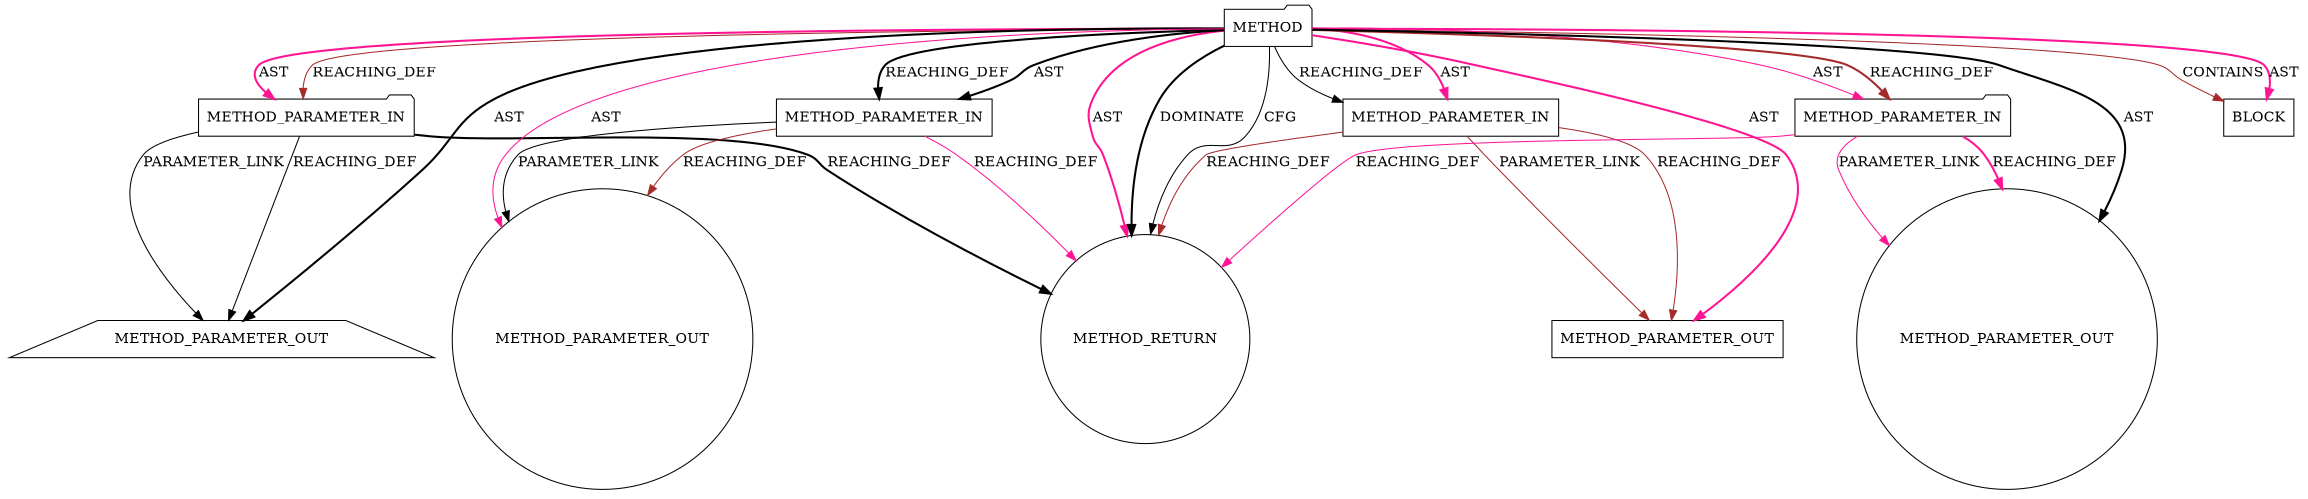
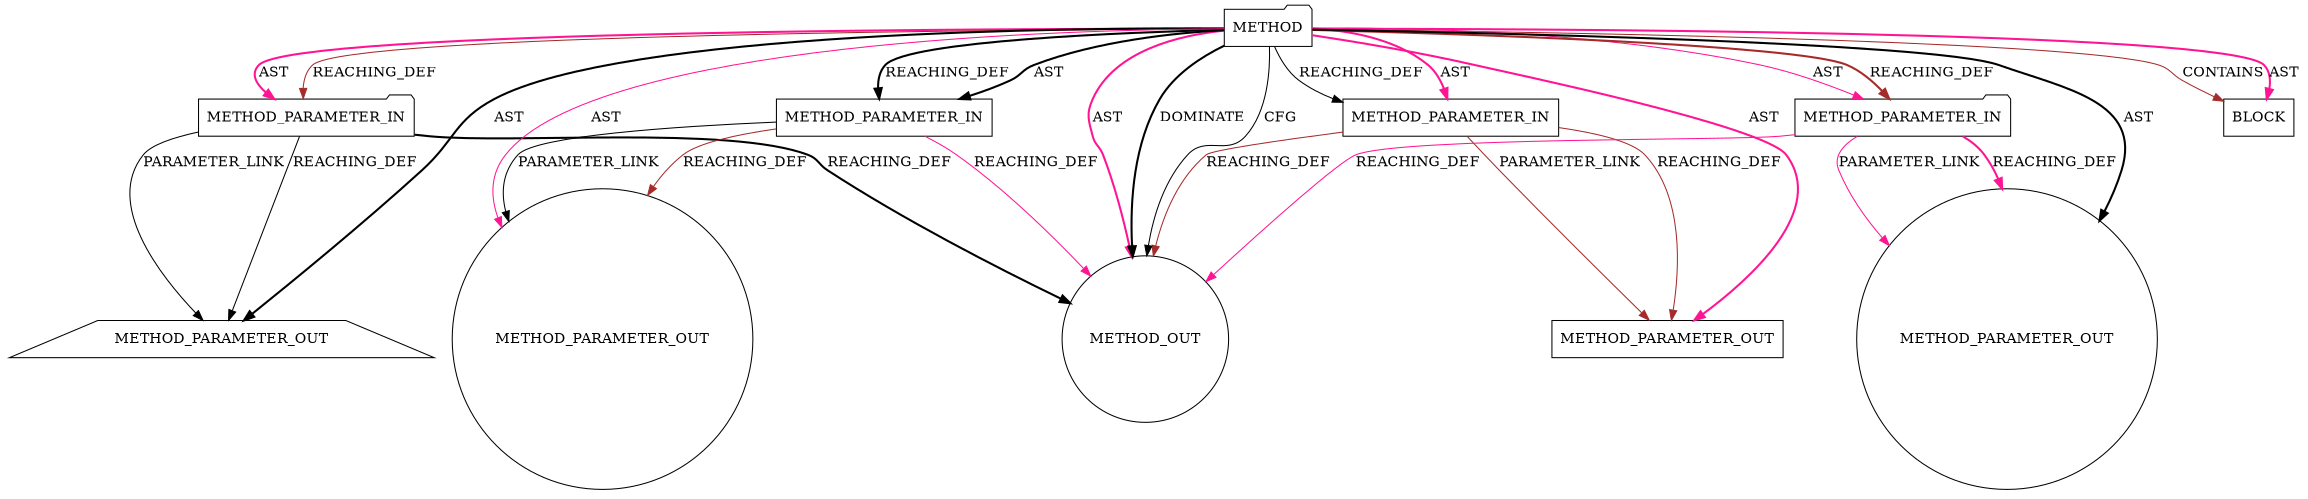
(1145, 339) -> (1145, 339)
